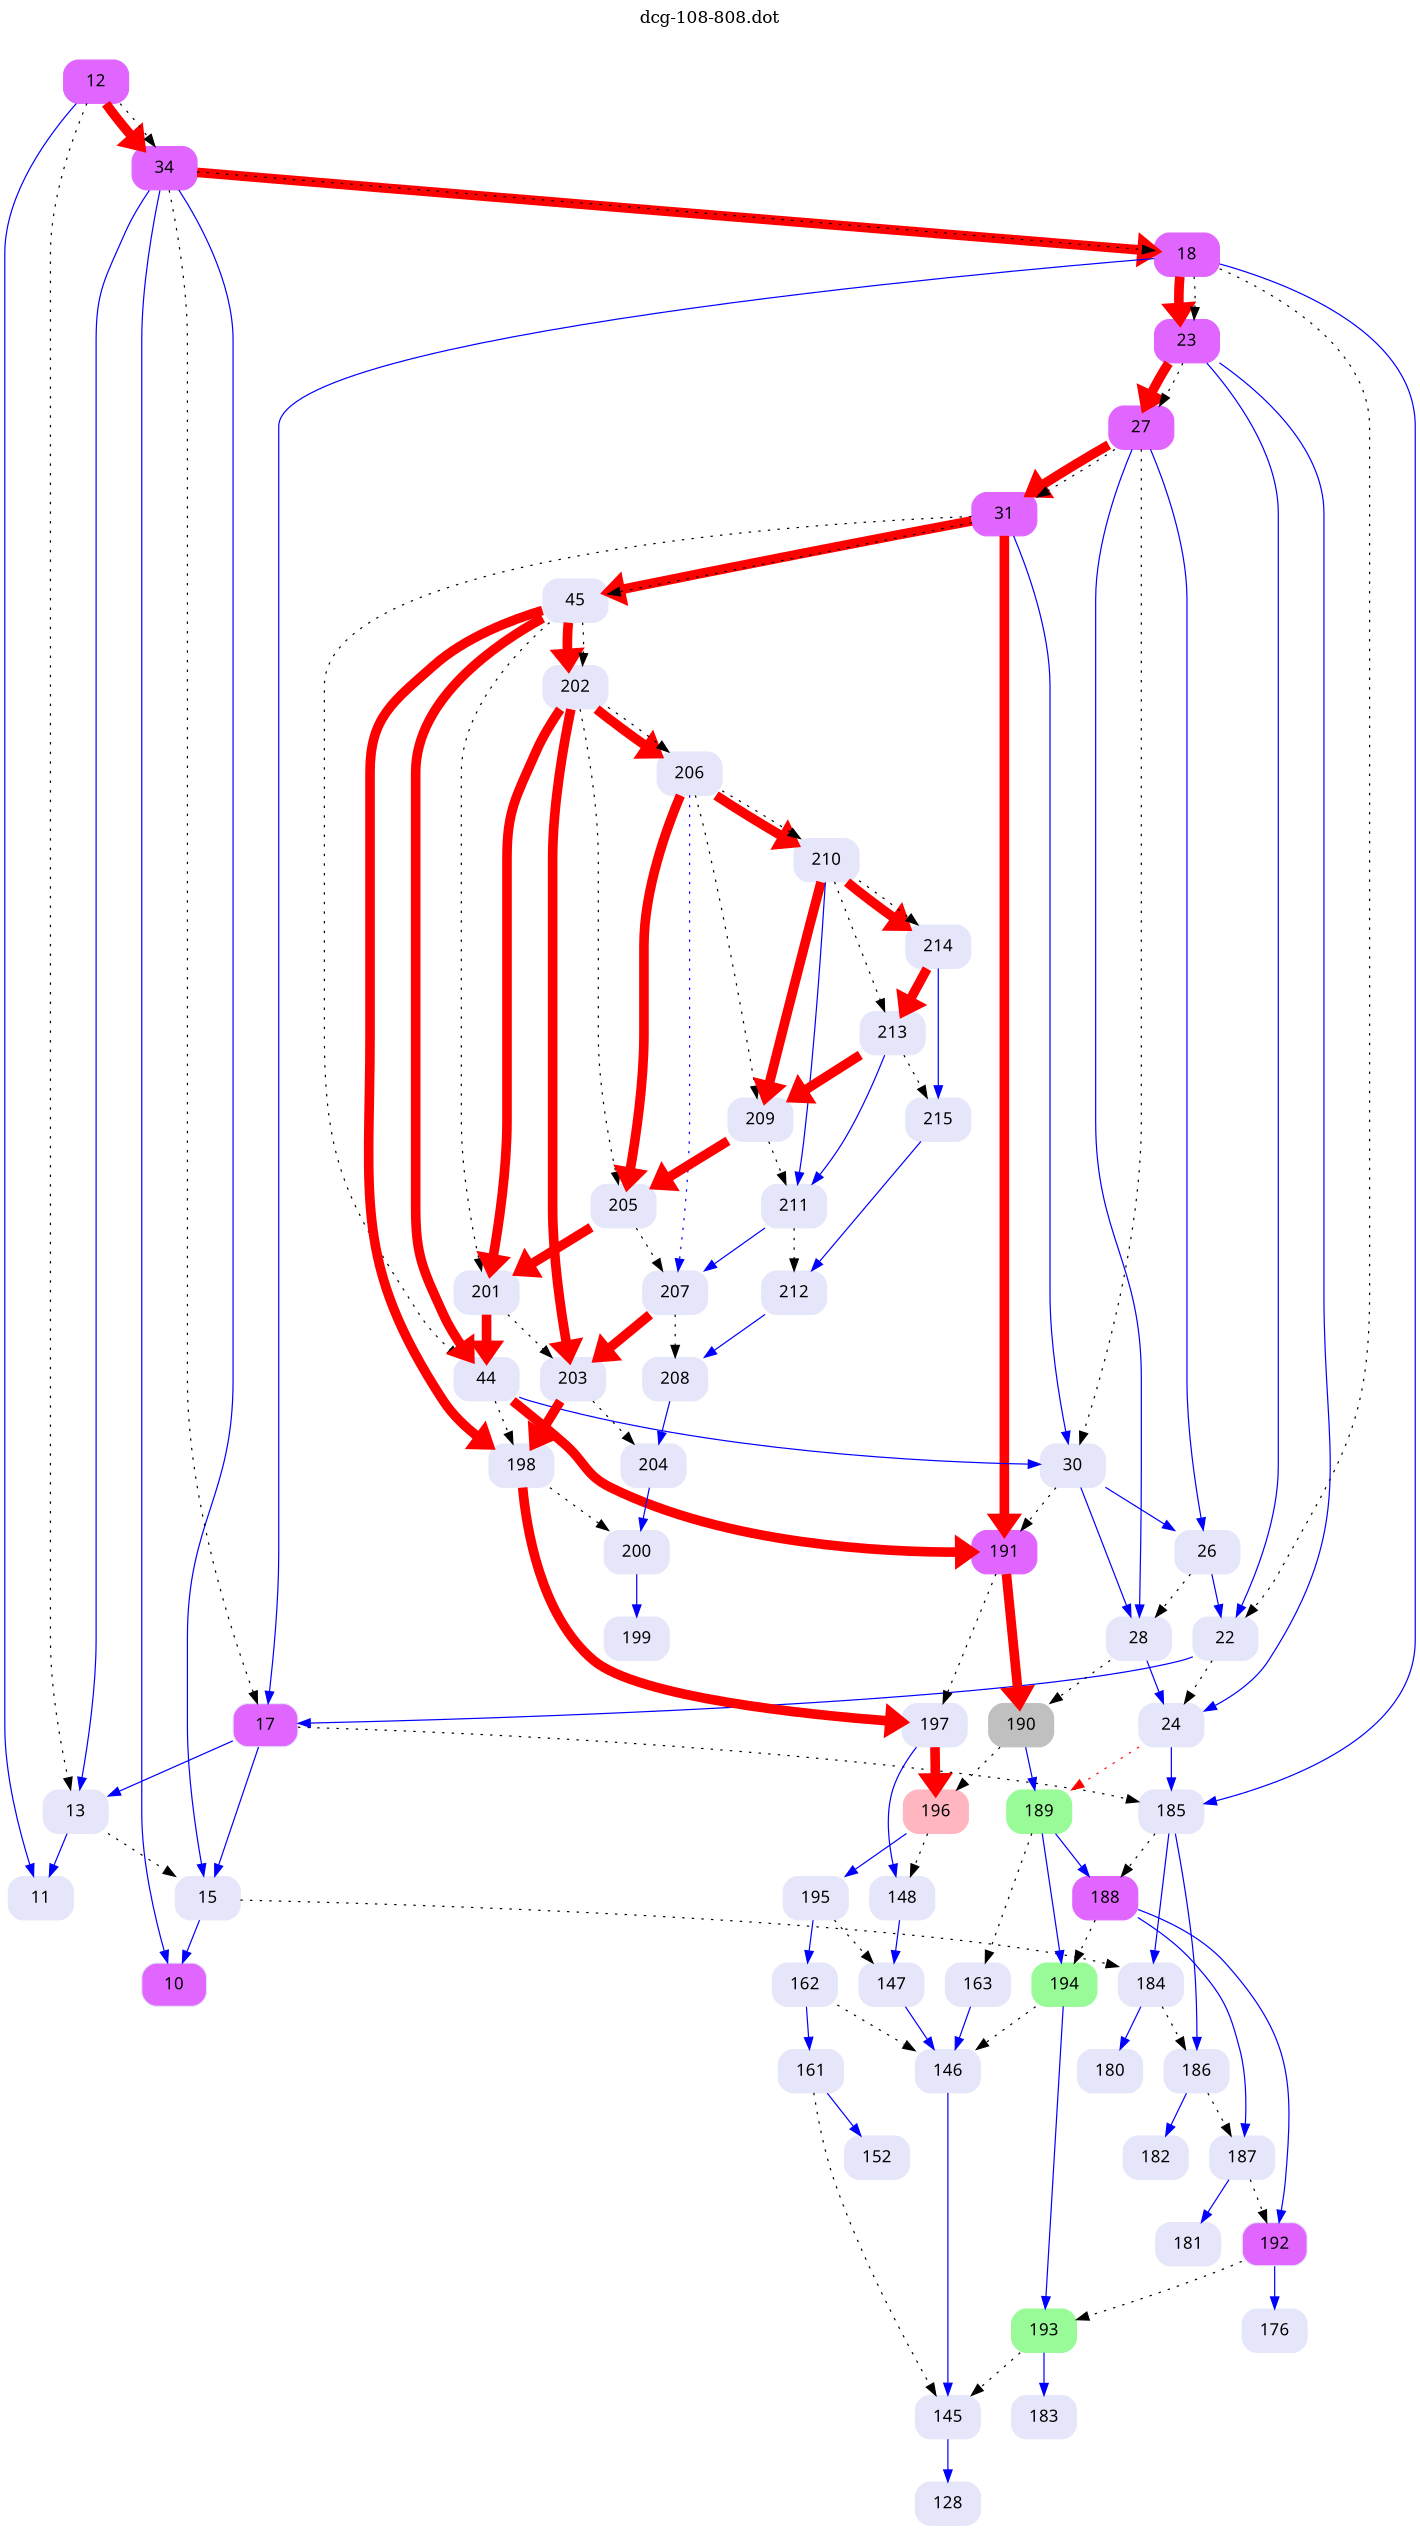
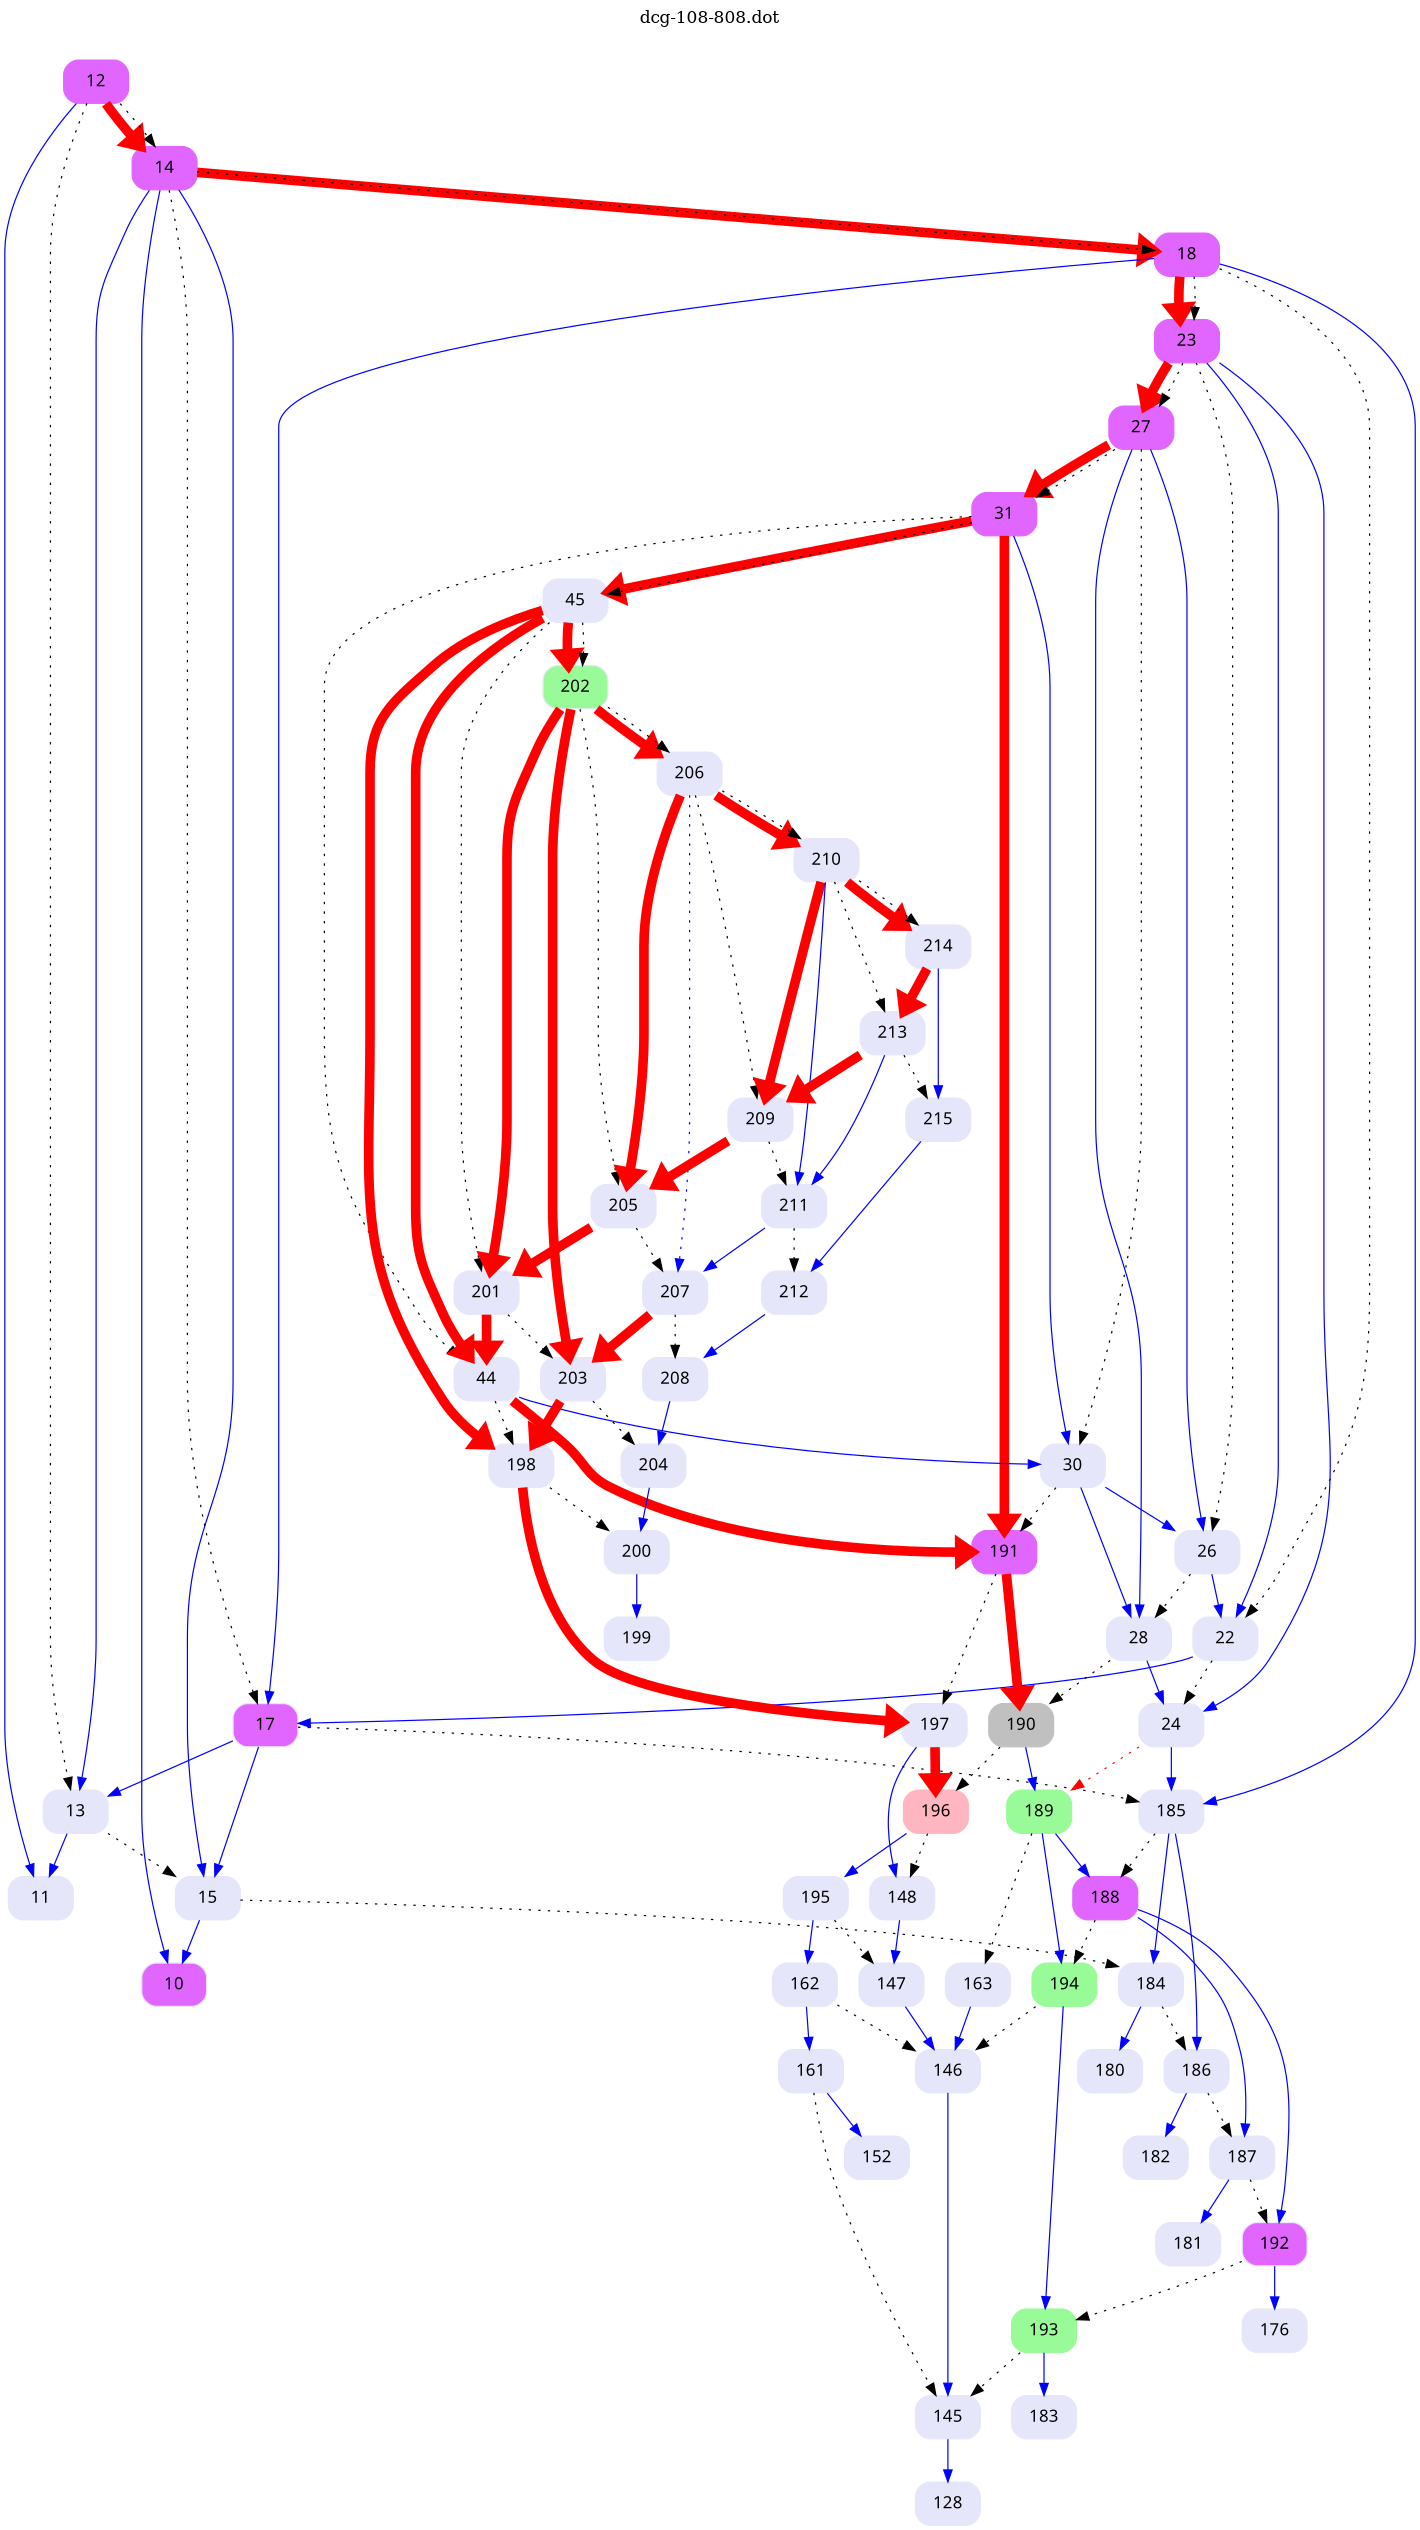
(165, 168) -> (165, 168)
(575, 687) -> (575, 687)
none -> (1233, 939)
